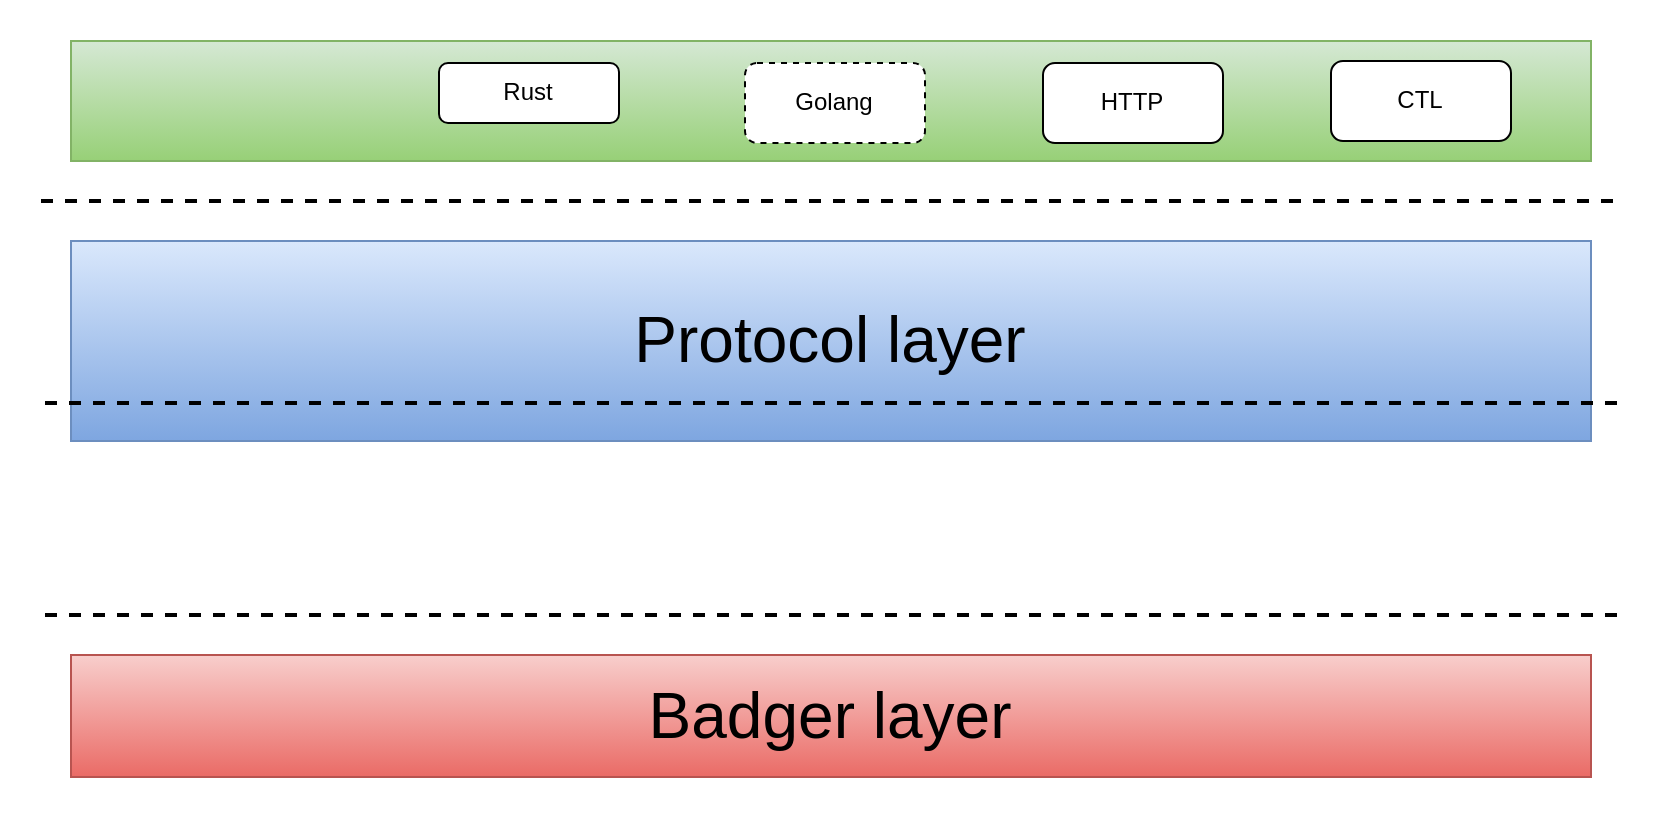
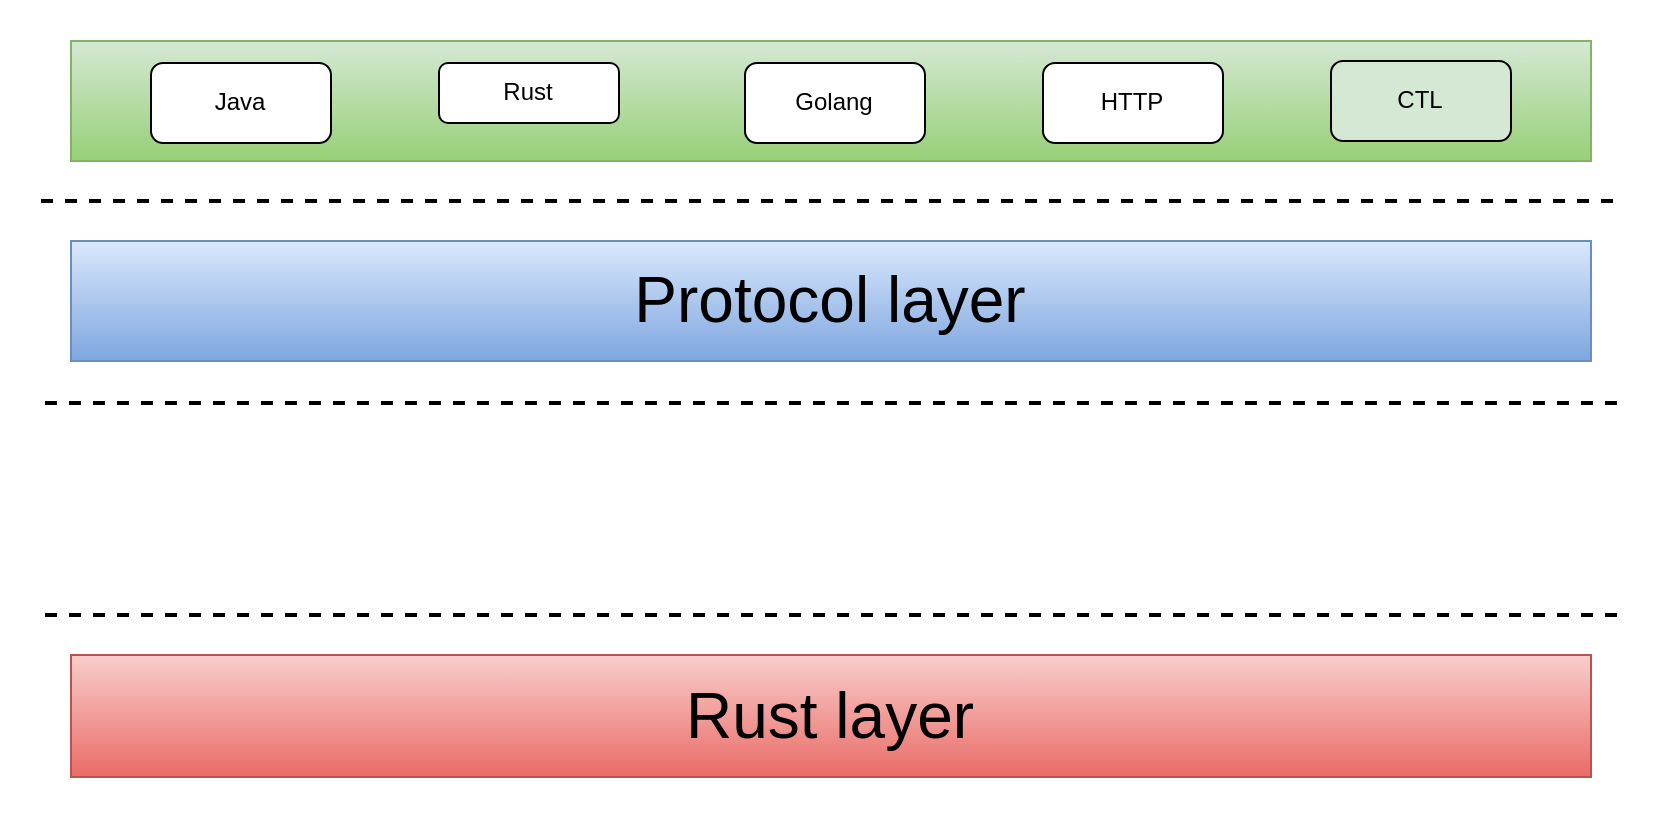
(1421, 101) -> (1421, 101)
none -> (241, 103)
(835, 103) -> (835, 103)
(831, 341) -> (831, 301)
(831, 717) -> (831, 717)
